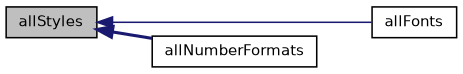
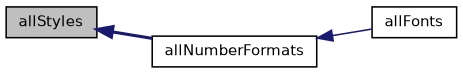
(242, 22) -> (352, 32)
